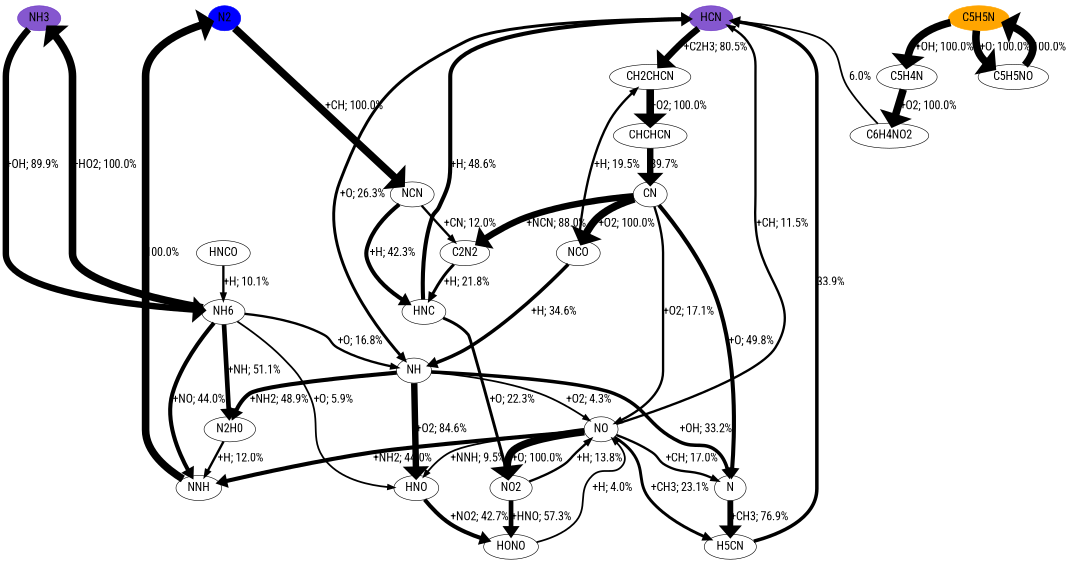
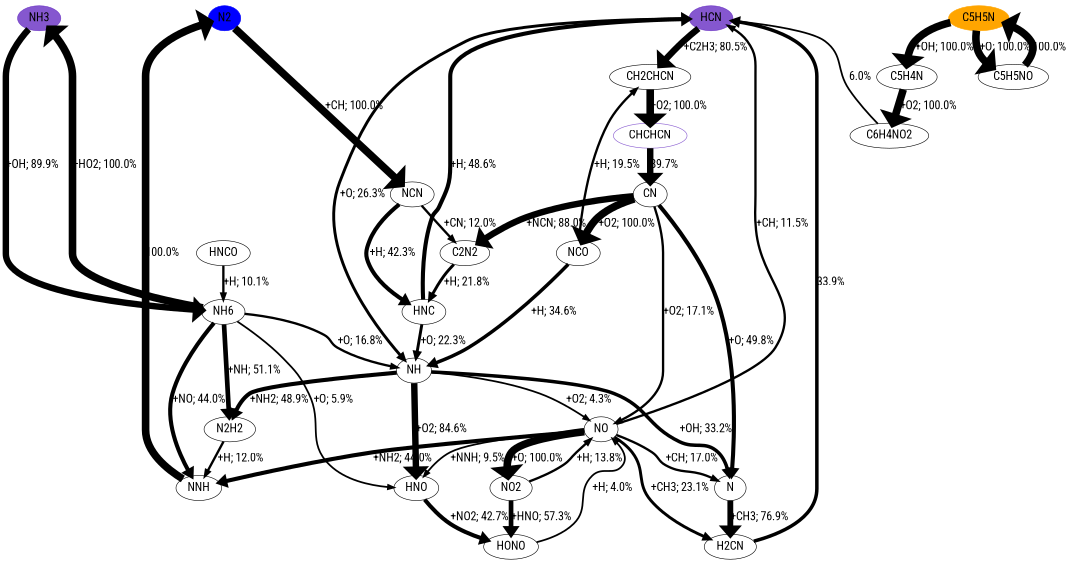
(650, 136) -> (650, 136)
(484, 387) -> (419, 338)
(230, 429) -> (230, 429)
(730, 547) -> (730, 547)
